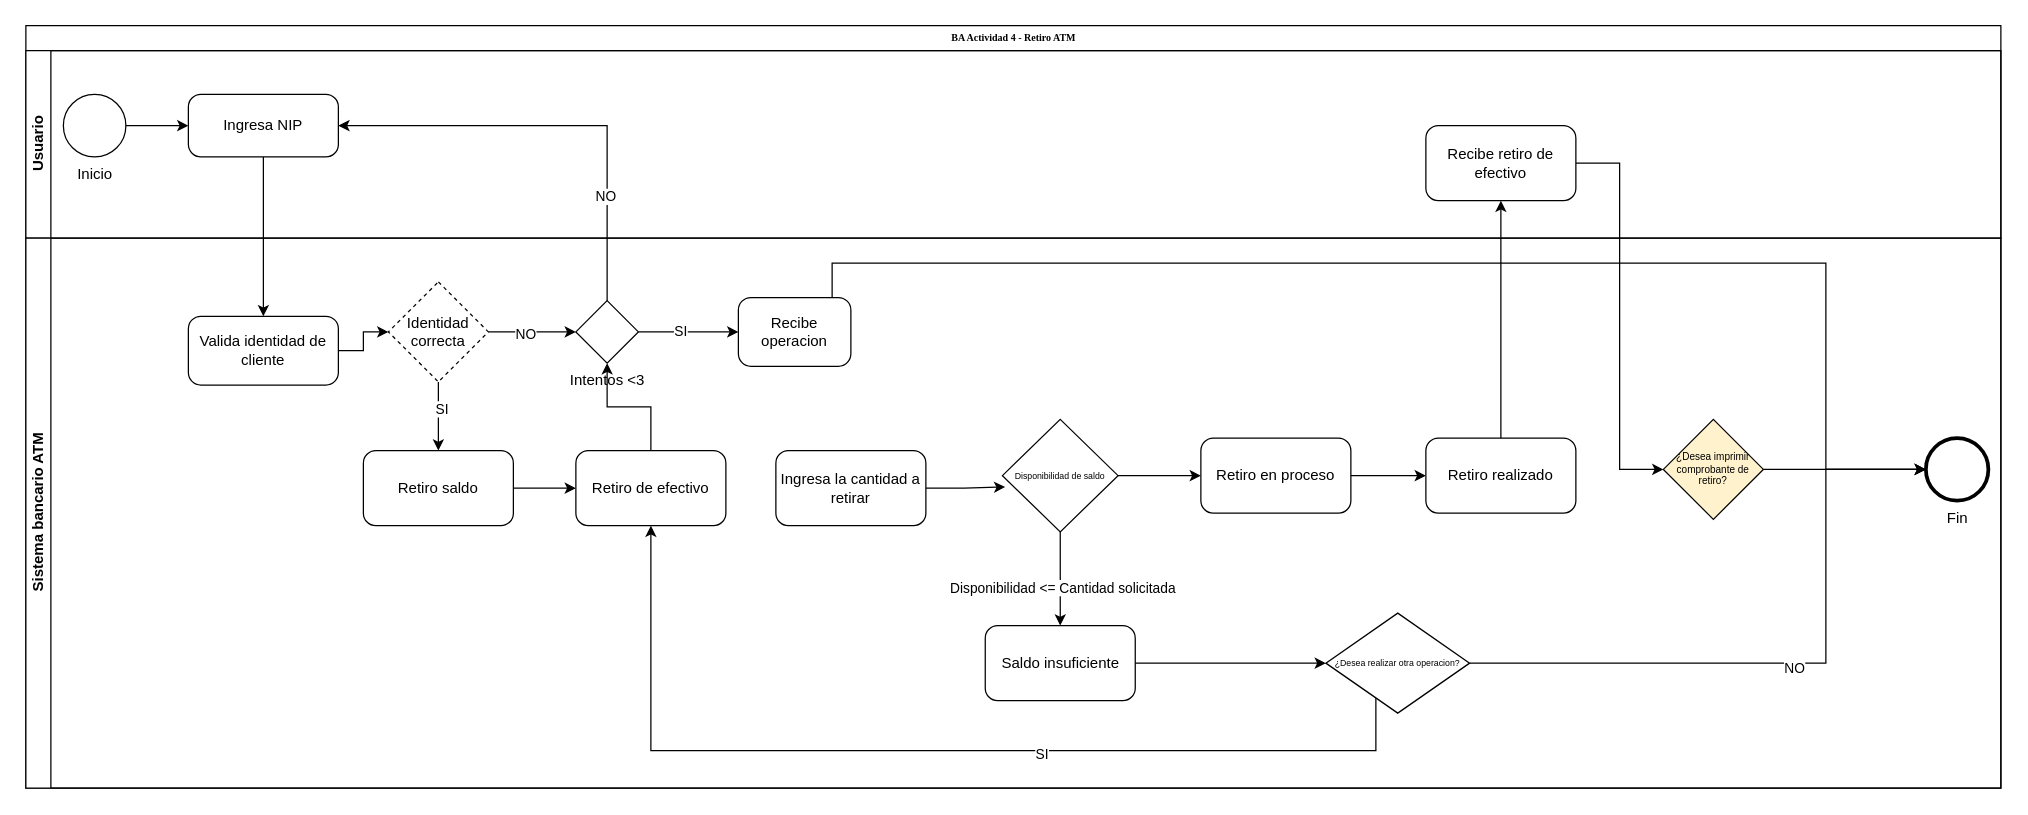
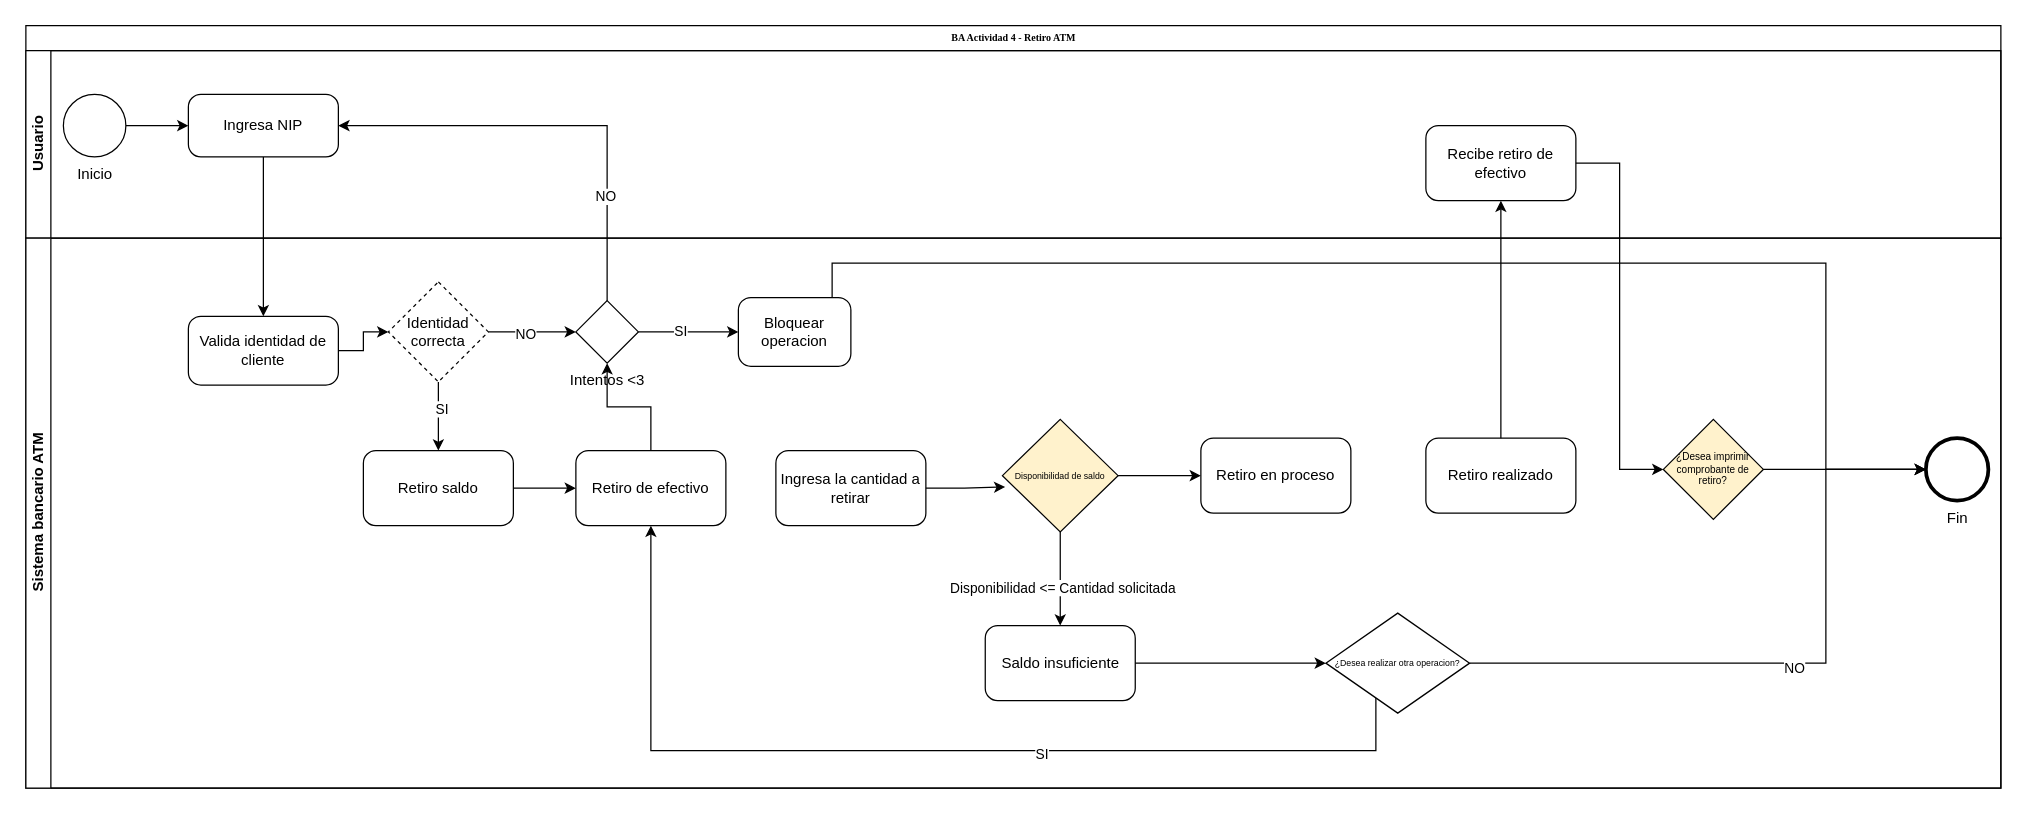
(794, 332) -> (794, 332)
(1060, 476) -> (1060, 476)
(1384, 476) -> none
